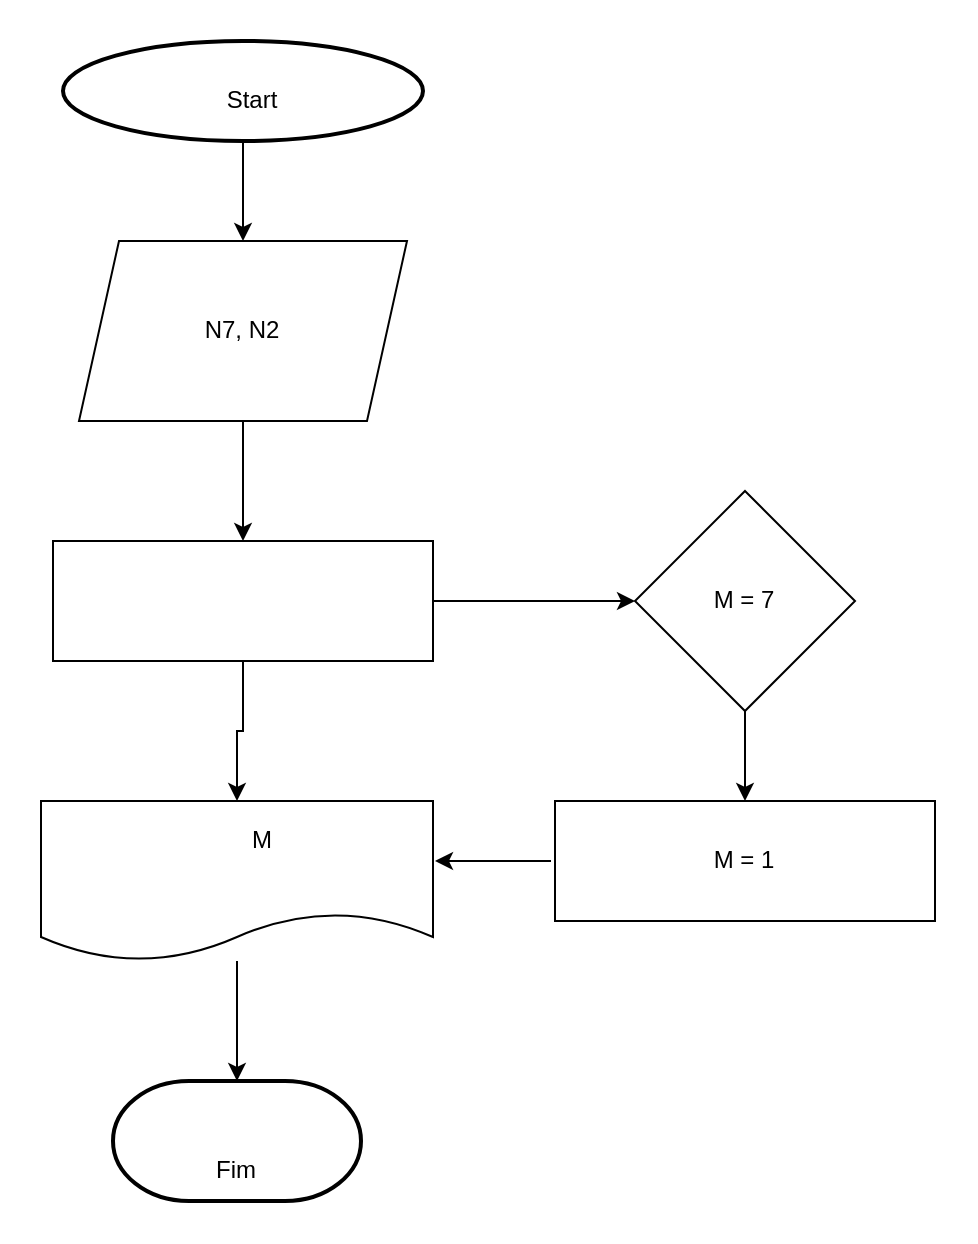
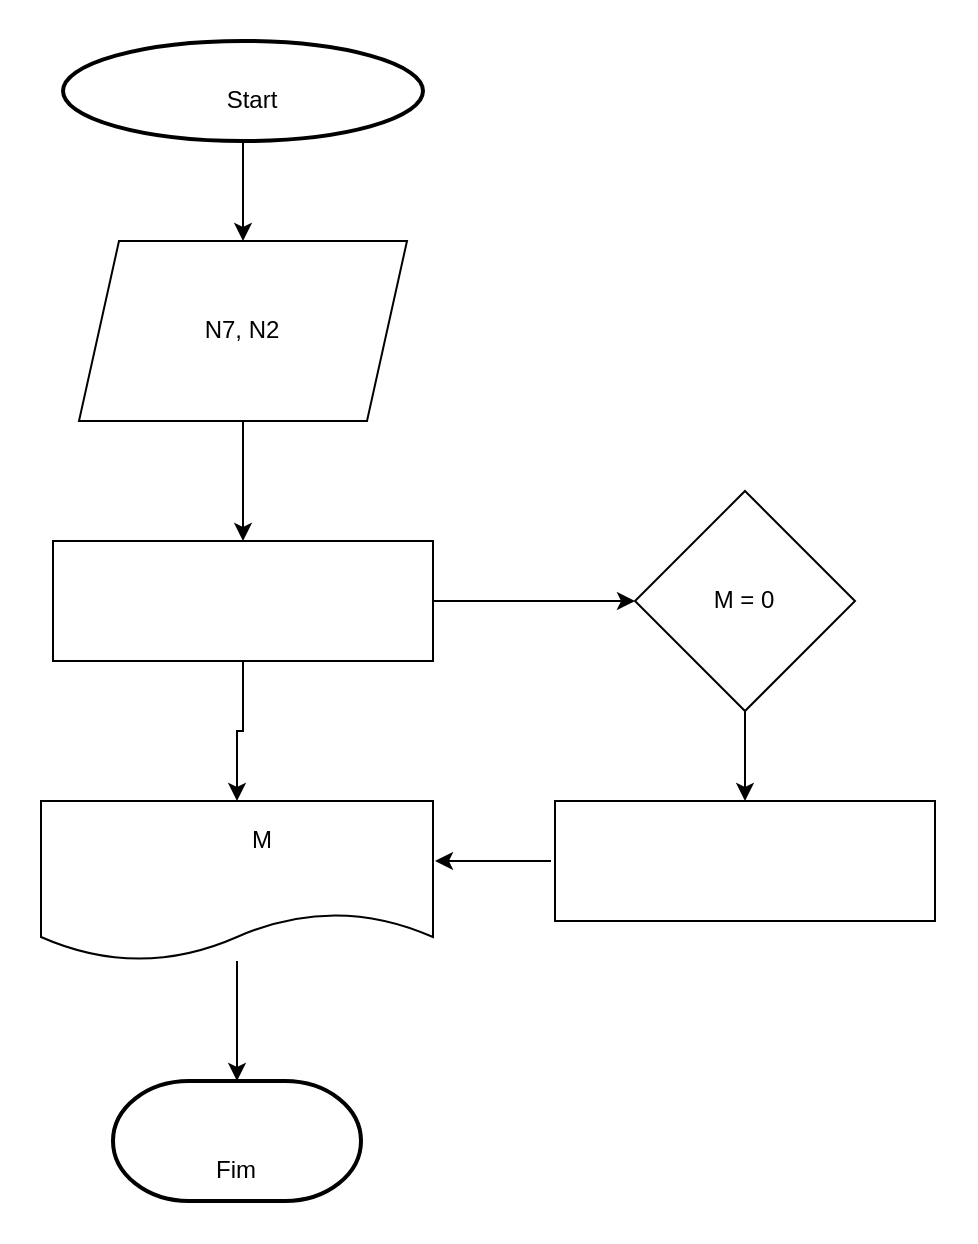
(745, 601) -> (745, 601)
(745, 861) -> none
